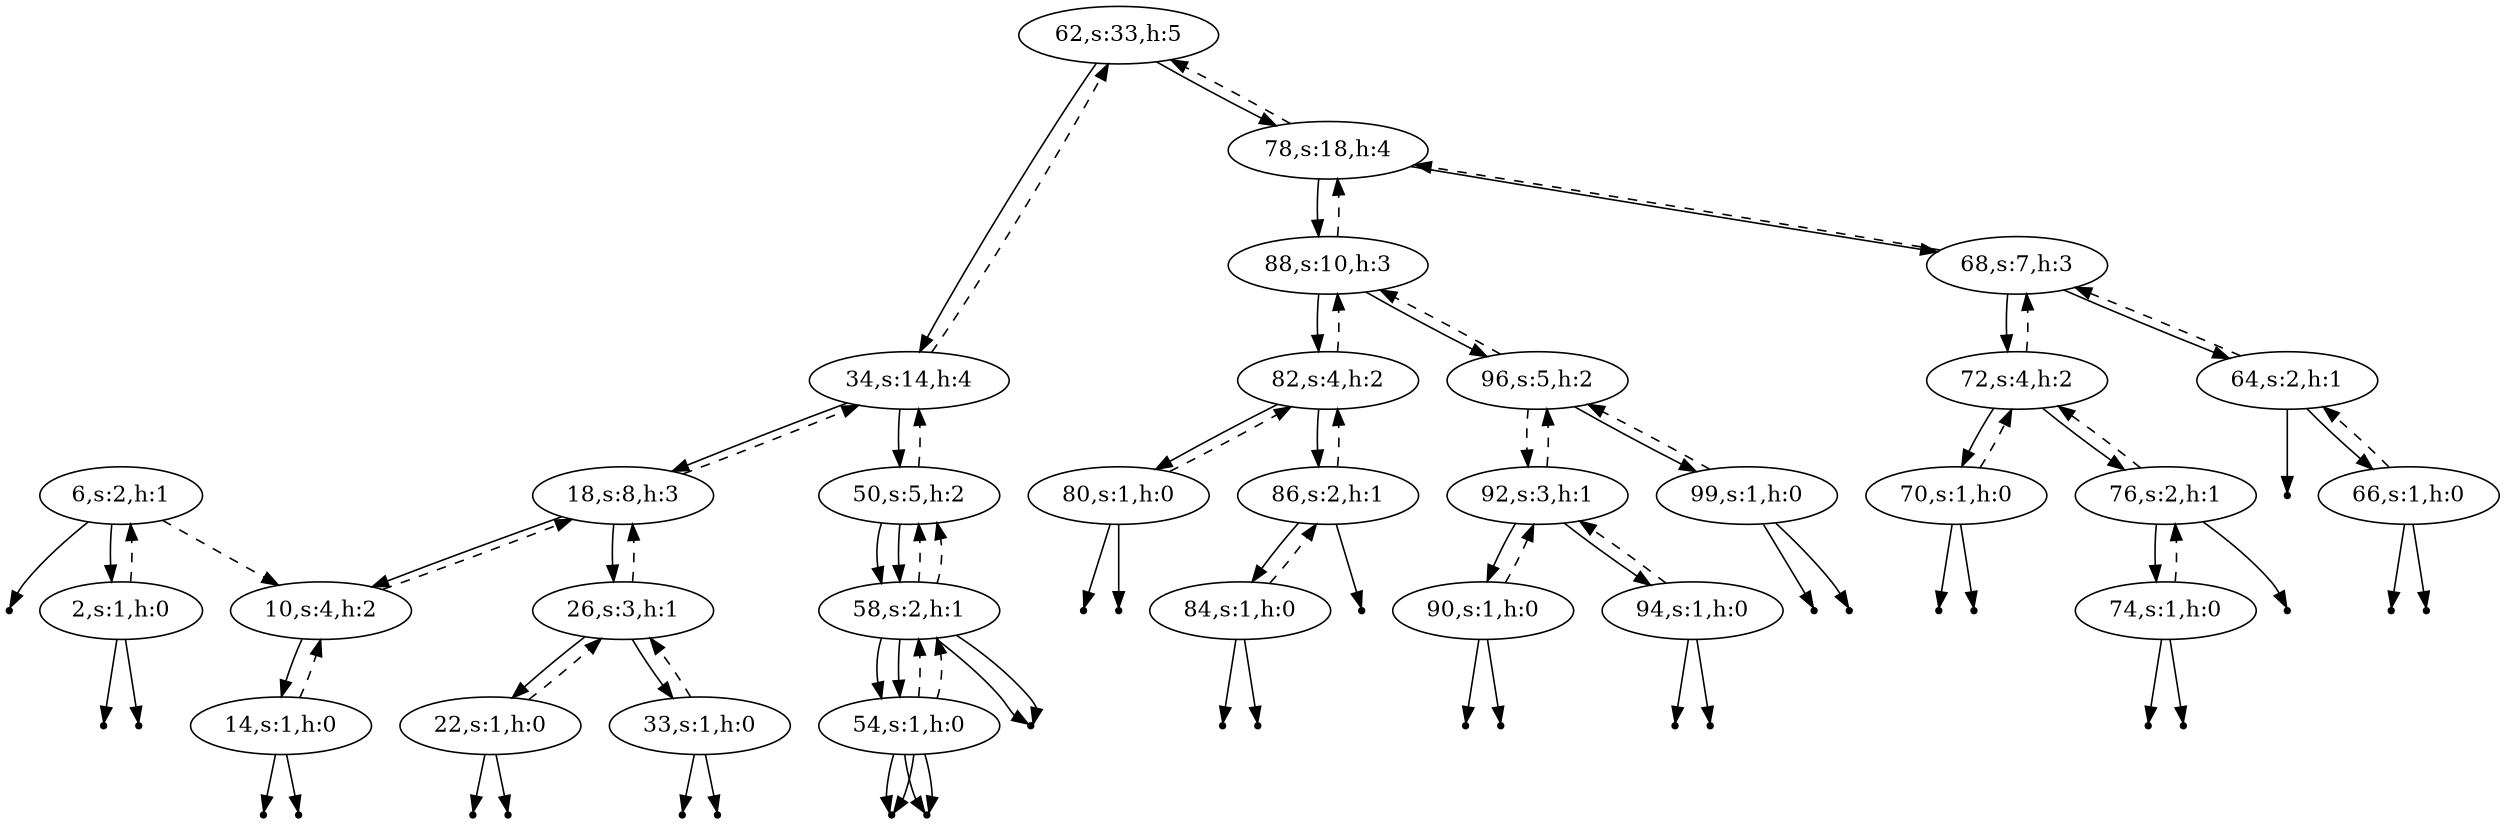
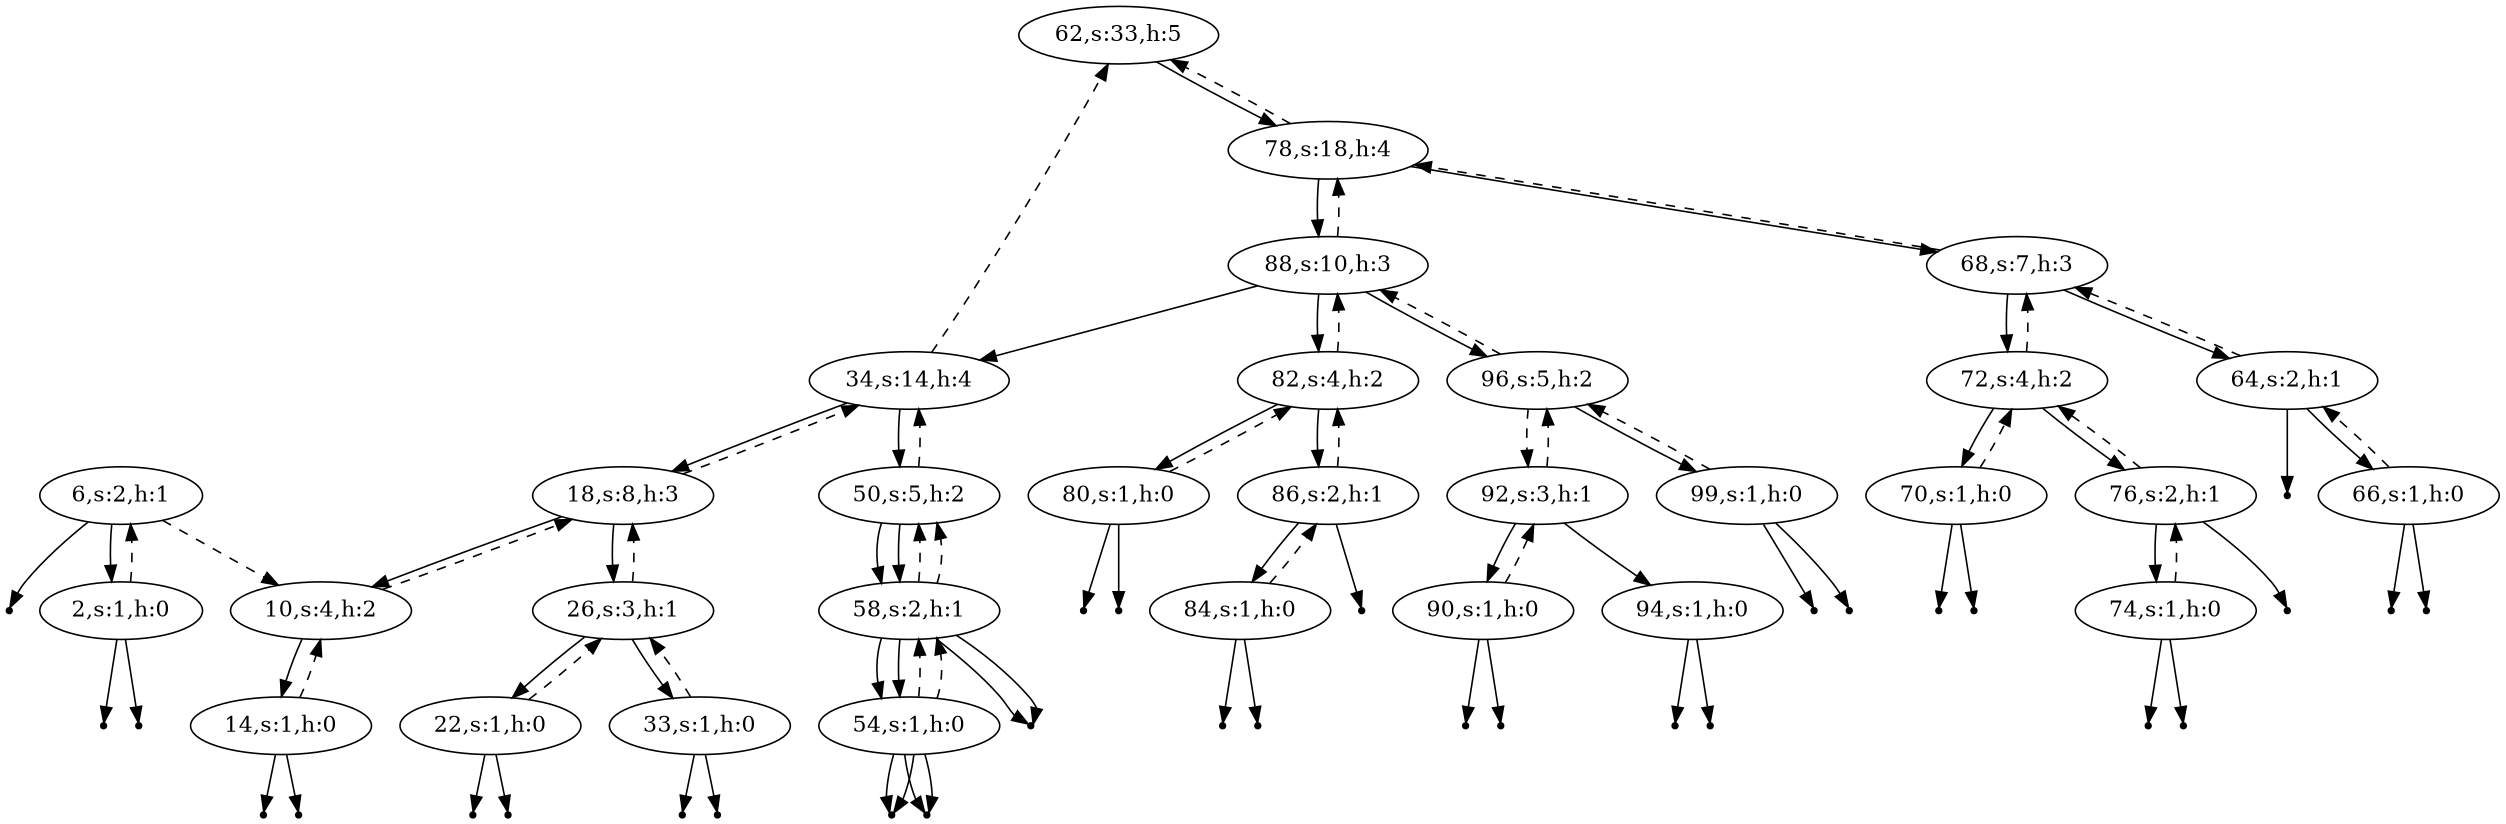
(1009, 199) -> (1127, 321)
(1630, 556) -> none
